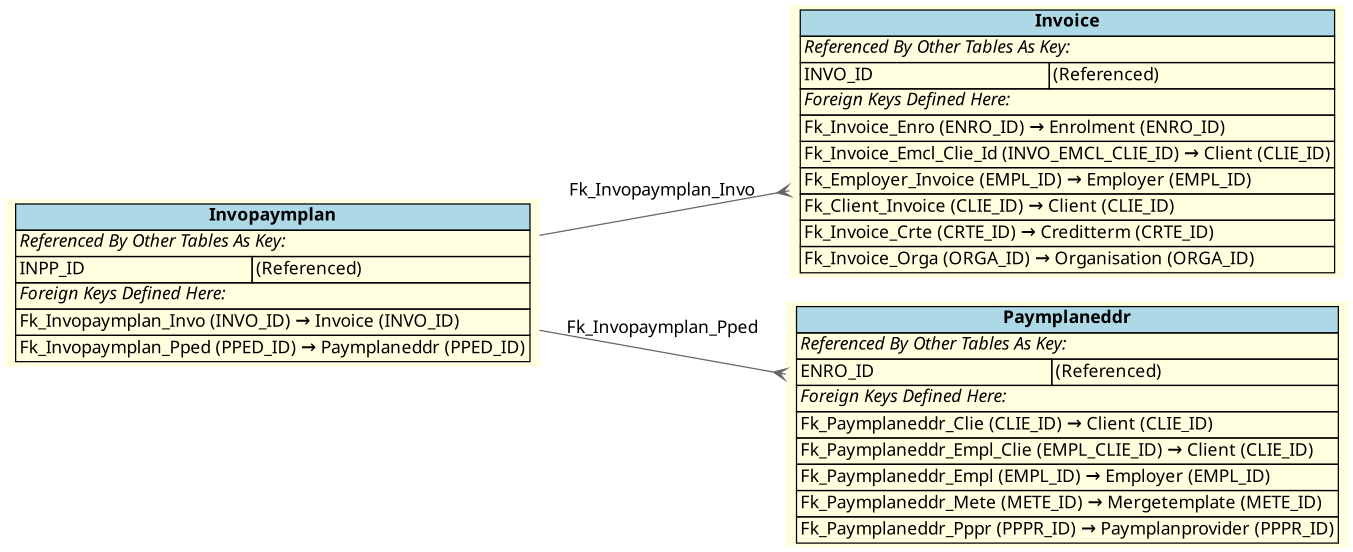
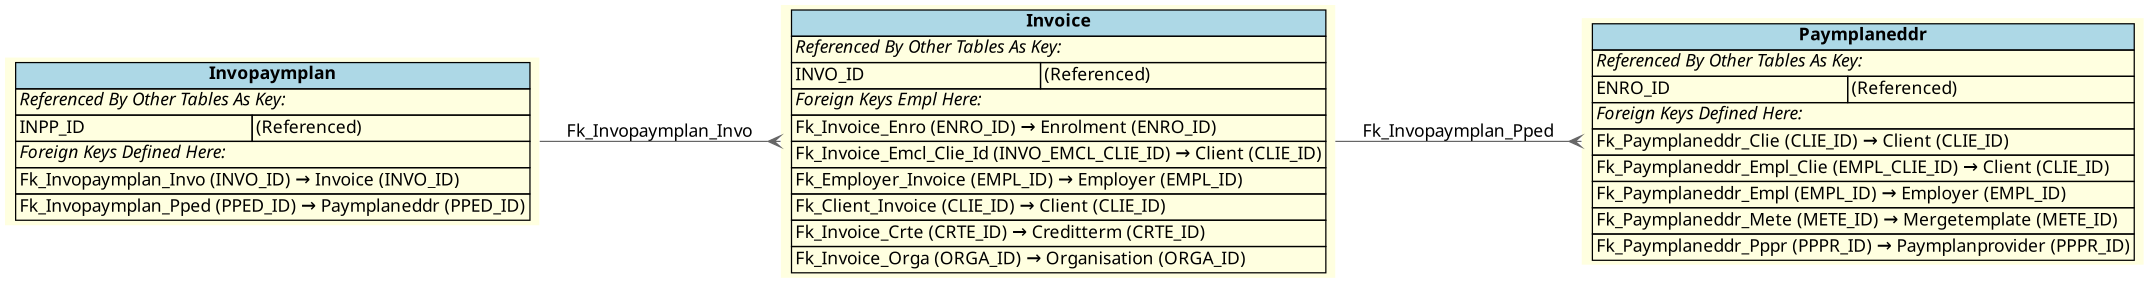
(908, 100) -> (889, 100)
(656, 351) -> (1452, 141)
